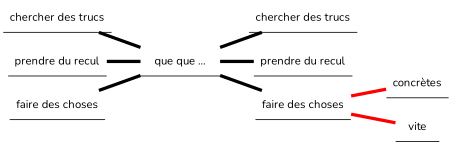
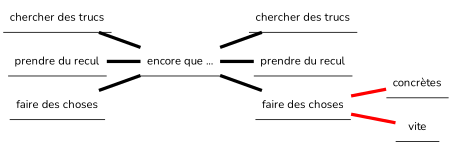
(180, 61) -> (180, 61)
